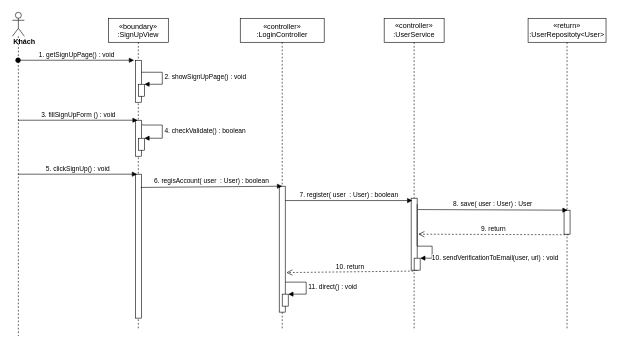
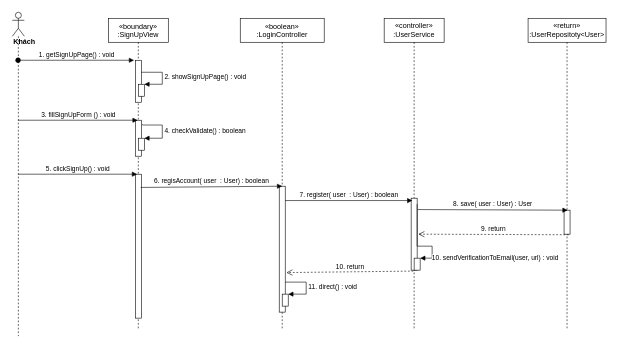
(282, 26) -> (282, 26)
